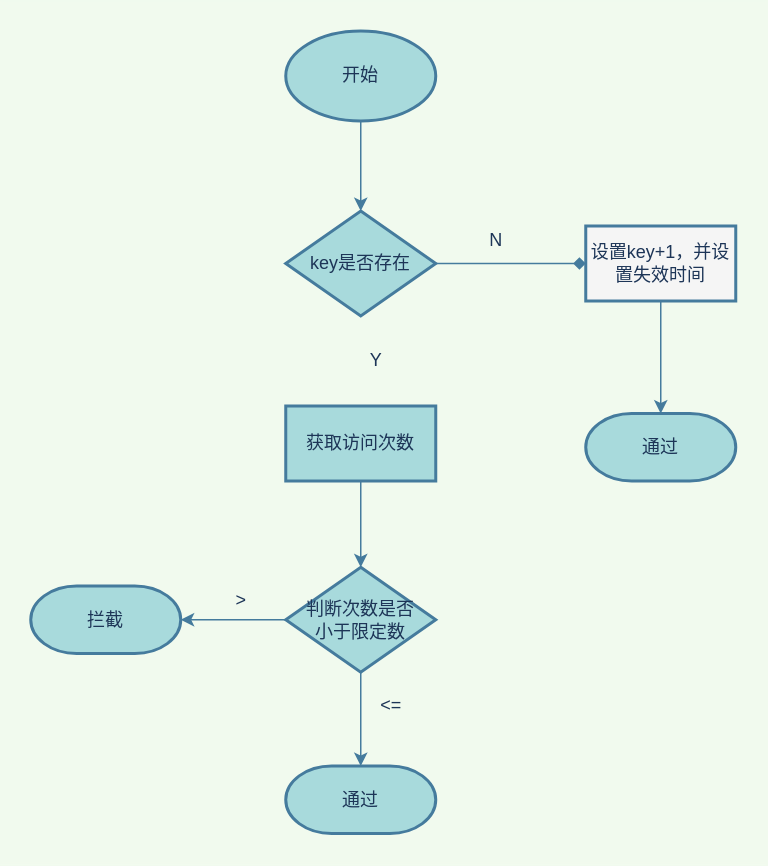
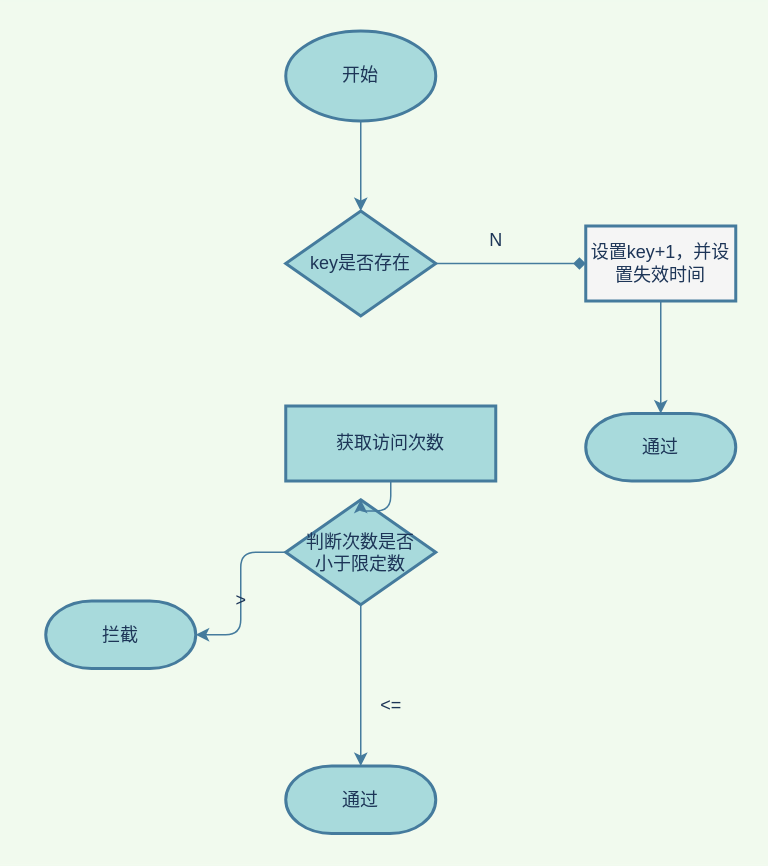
(376, 361) -> none
(361, 443) -> (391, 443)
(106, 620) -> (121, 635)
(361, 620) -> (361, 552)
